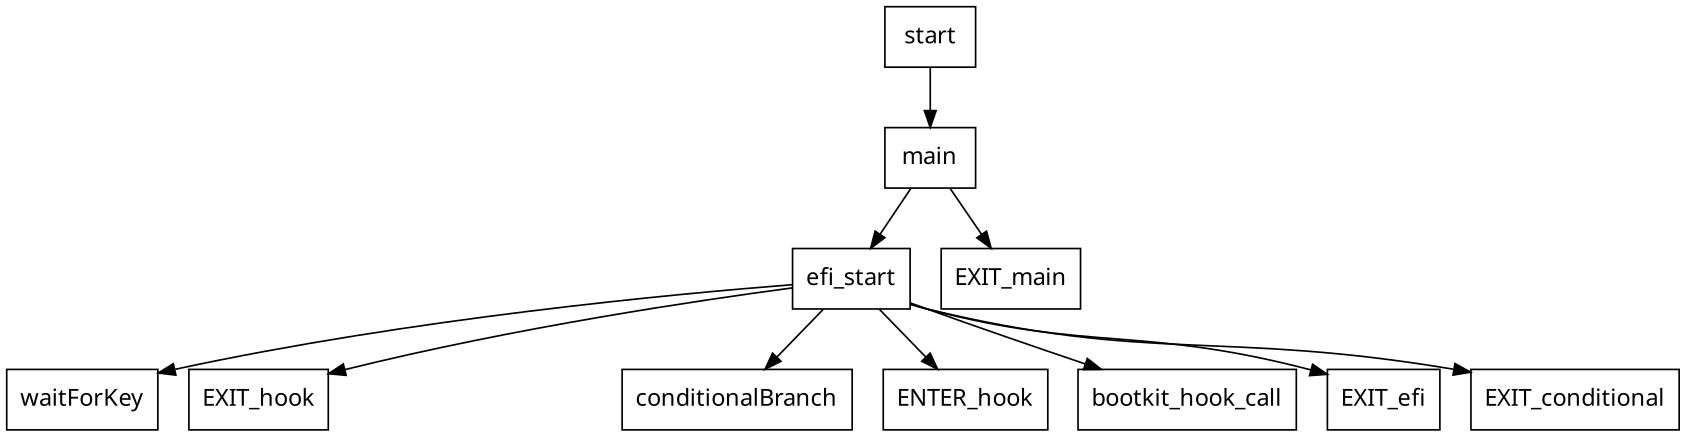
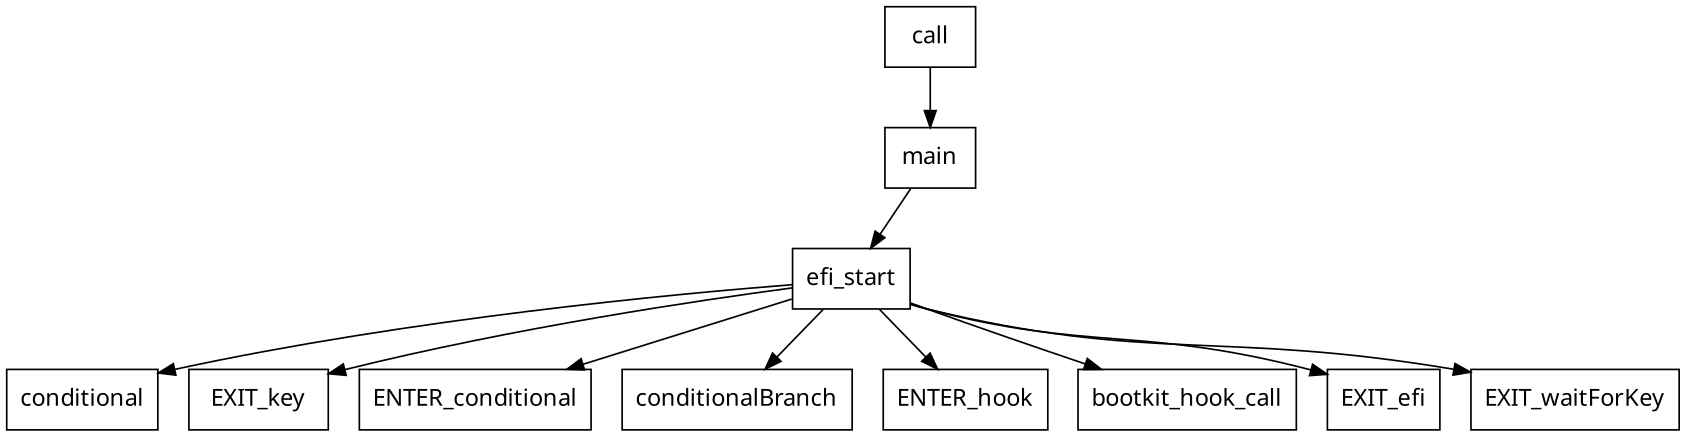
(930, 37) -> (930, 37)
(1011, 279) -> none
(82, 400) -> (82, 400)
(259, 400) -> (259, 400)
none -> (475, 400)
(1575, 400) -> (1575, 400)
